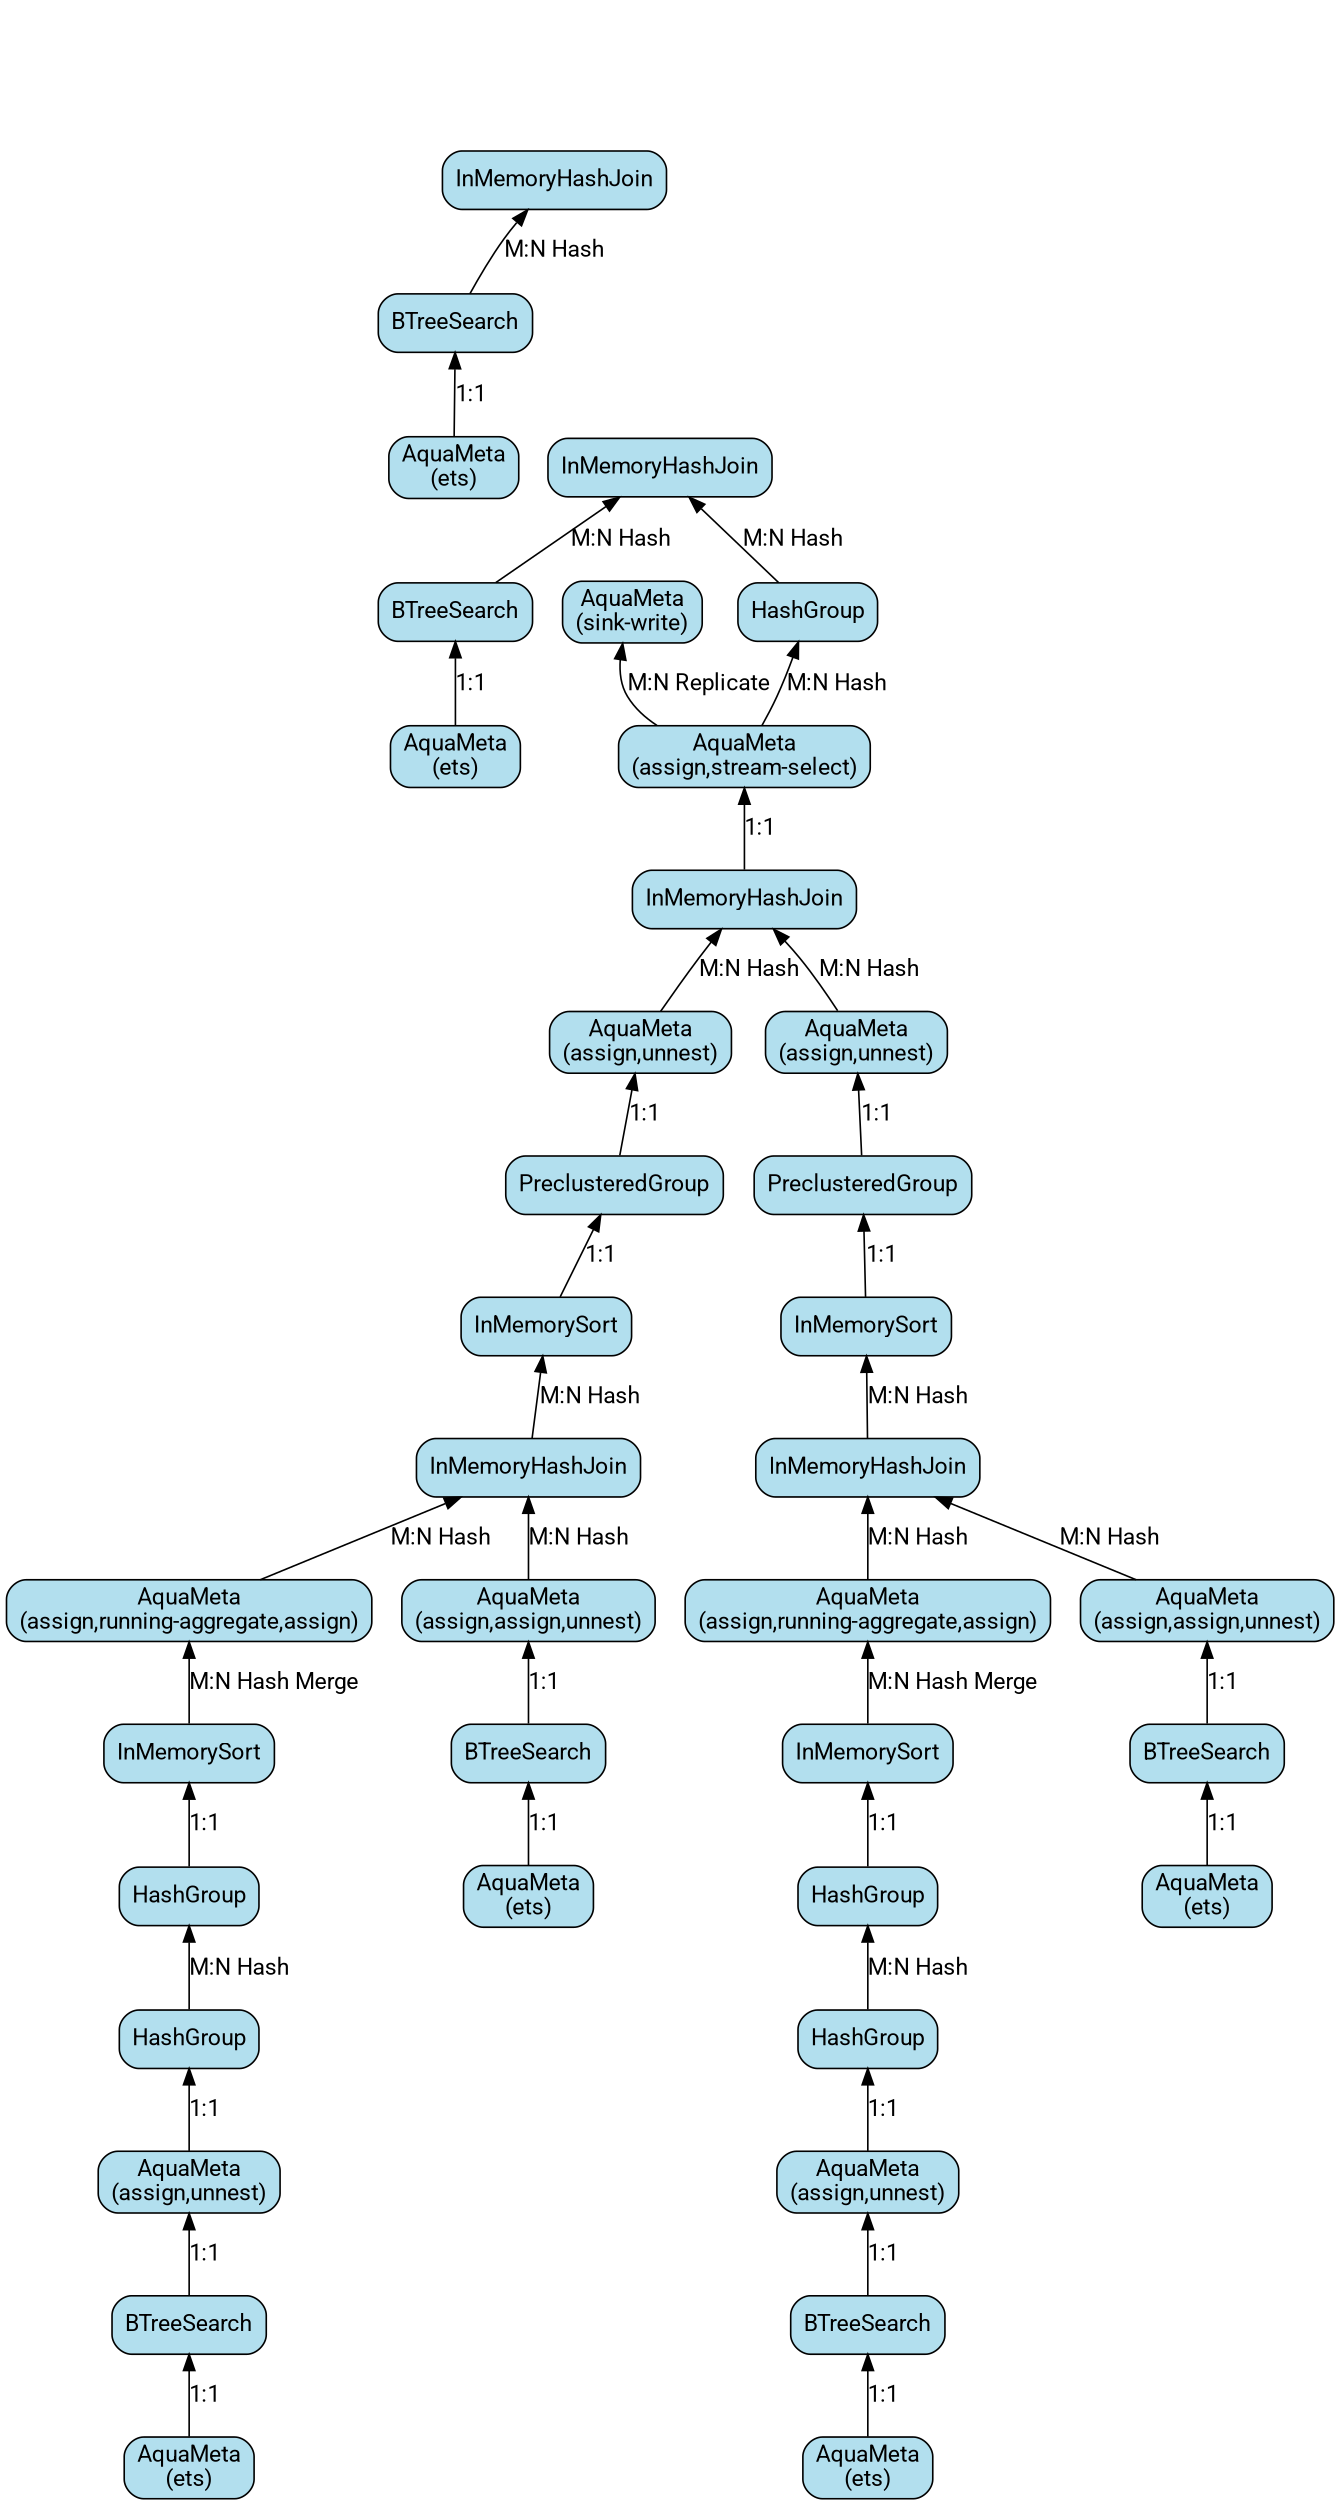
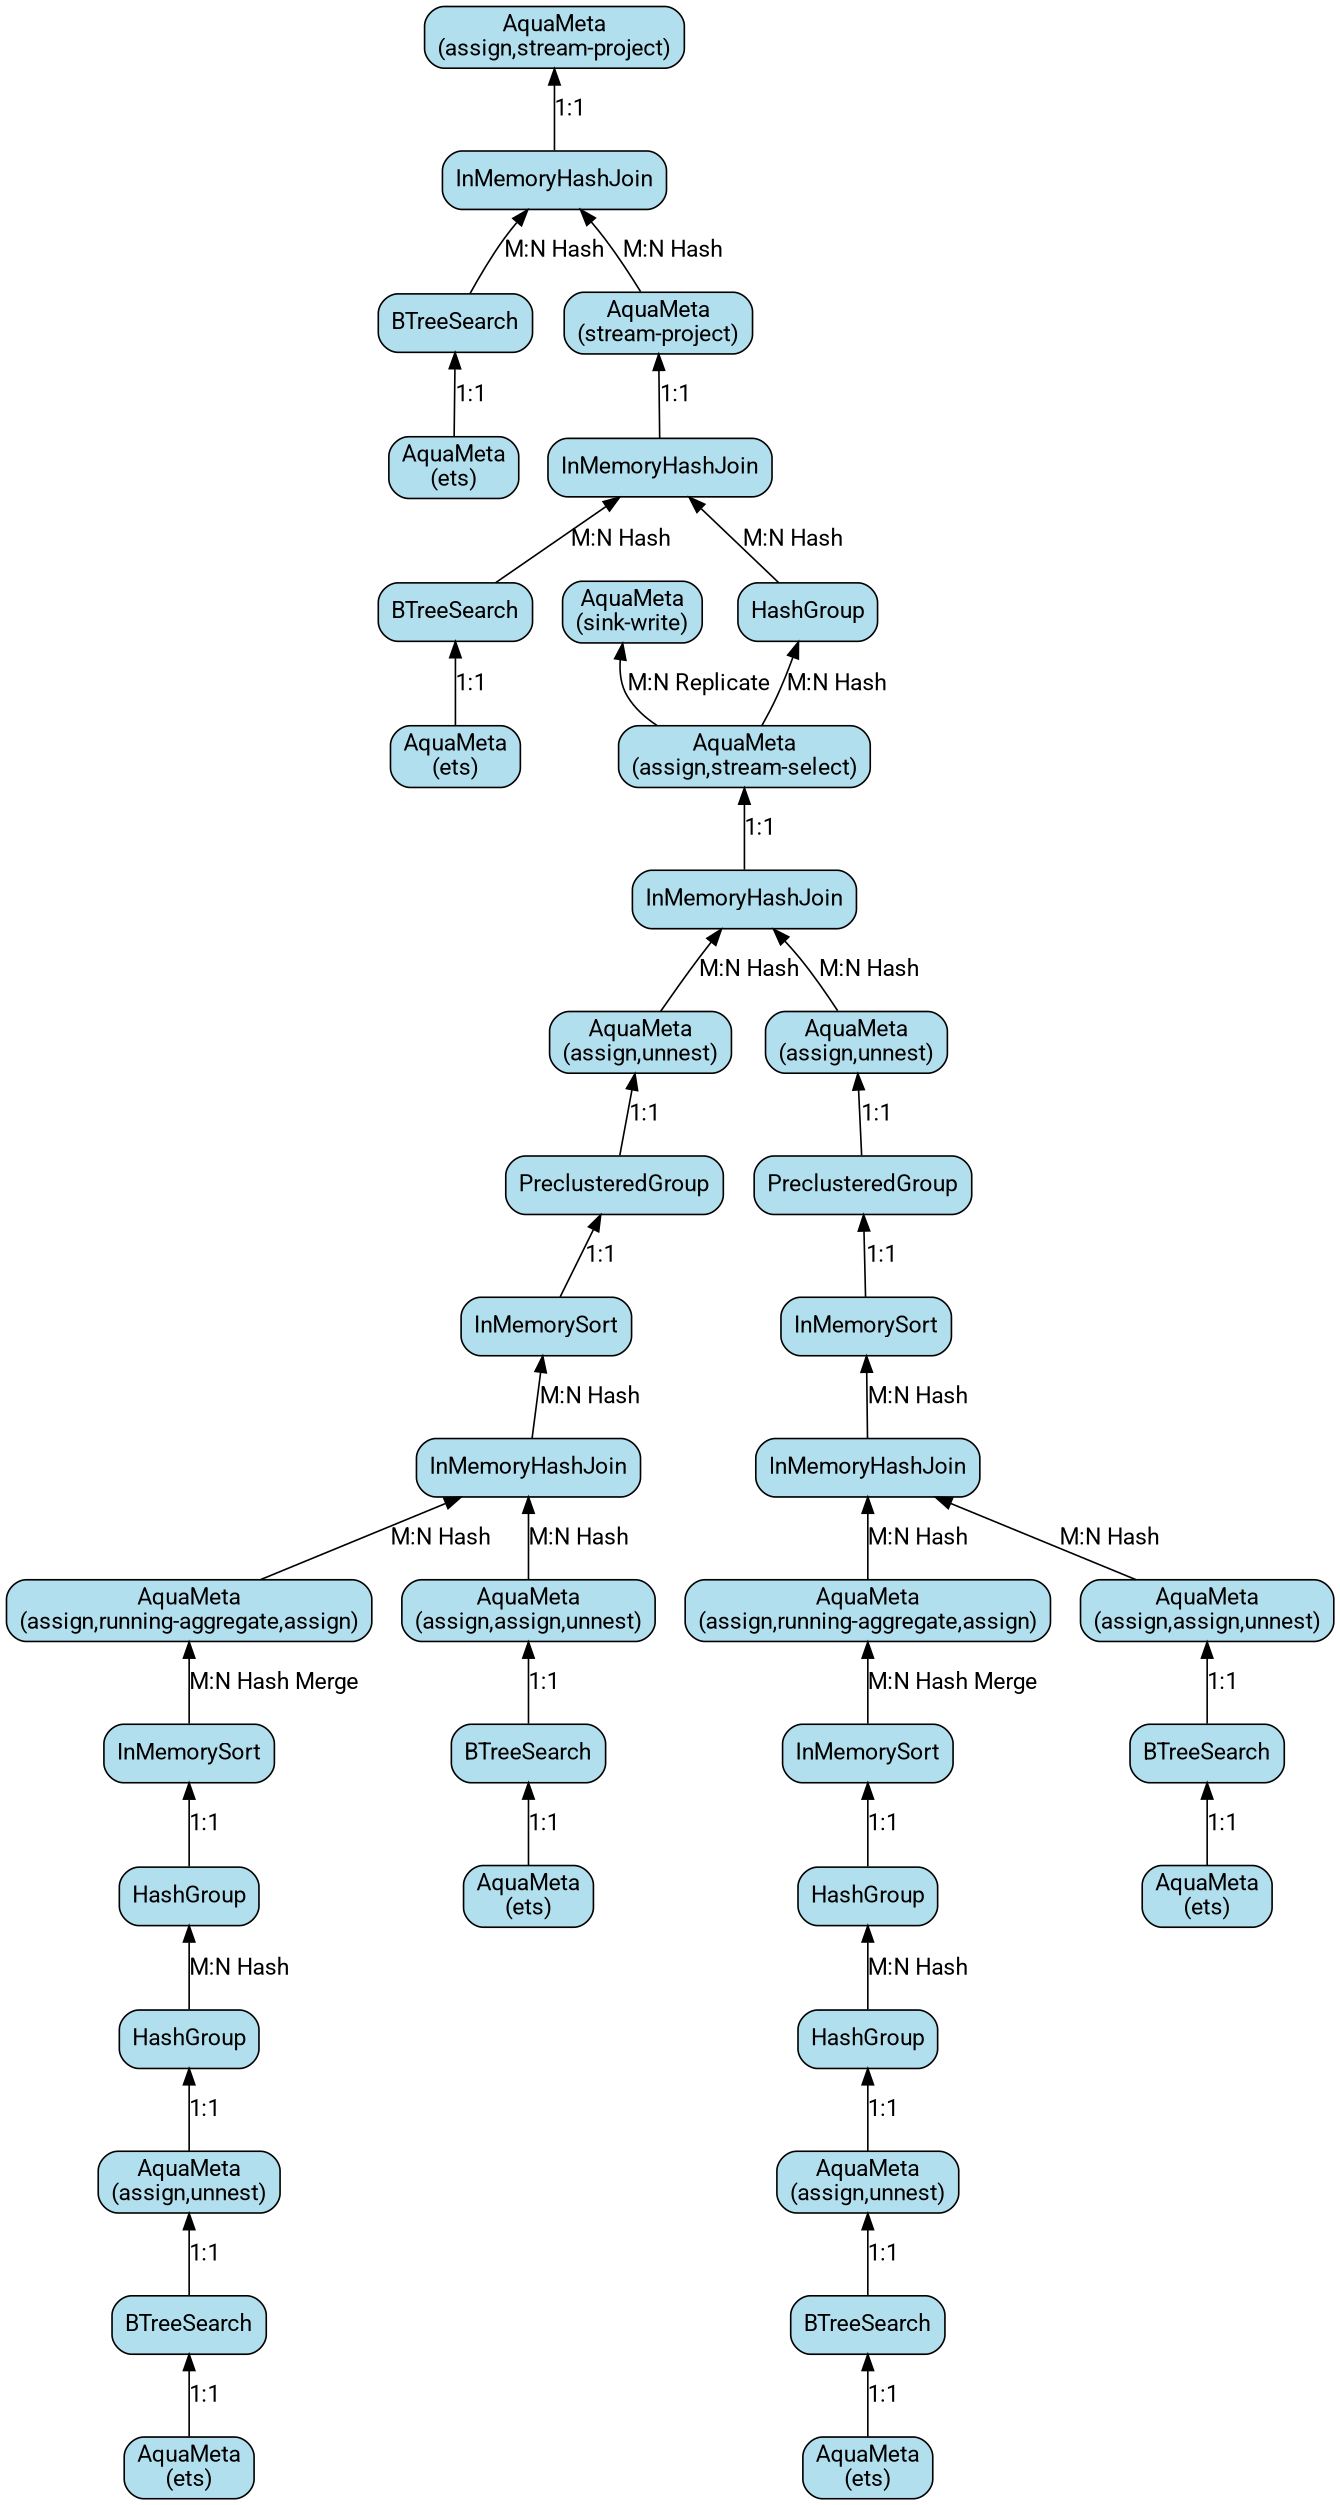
none -> (554, 37)
none -> (658, 323)
